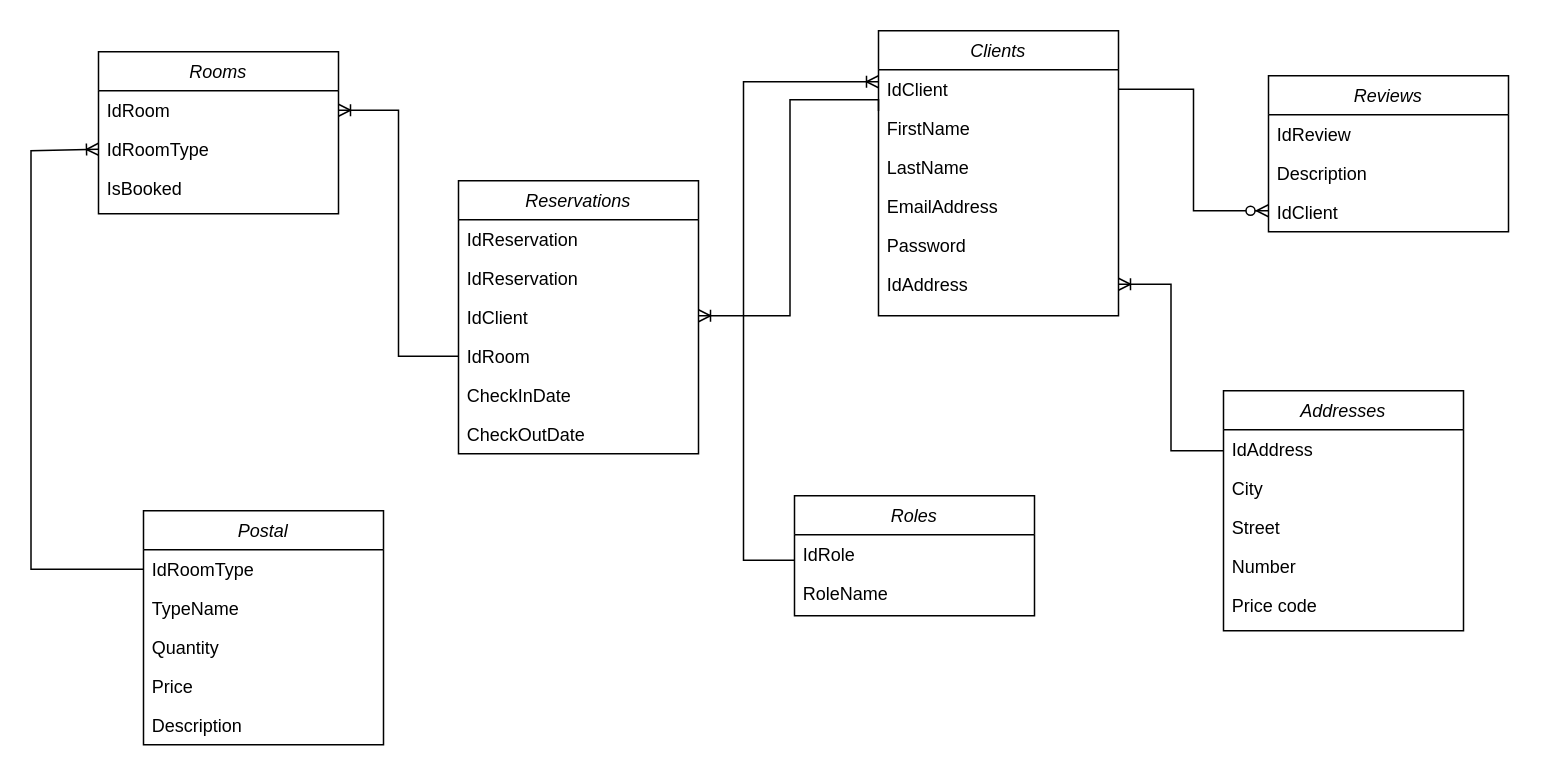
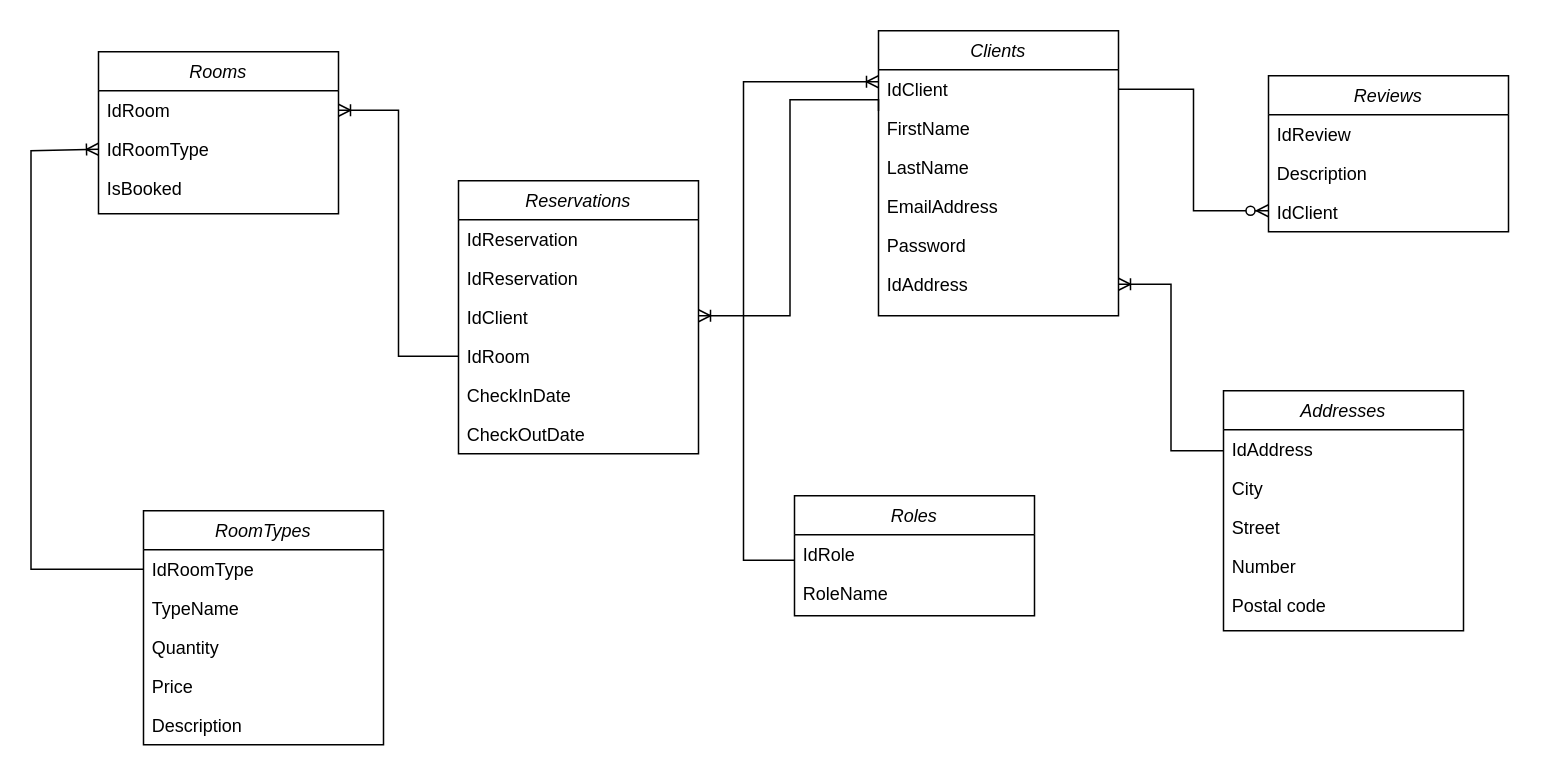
(263, 531) -> (263, 531)
(1277, 606) -> (1282, 606)
